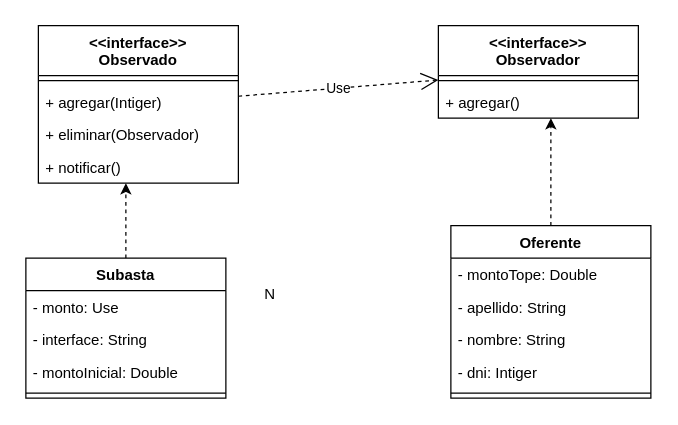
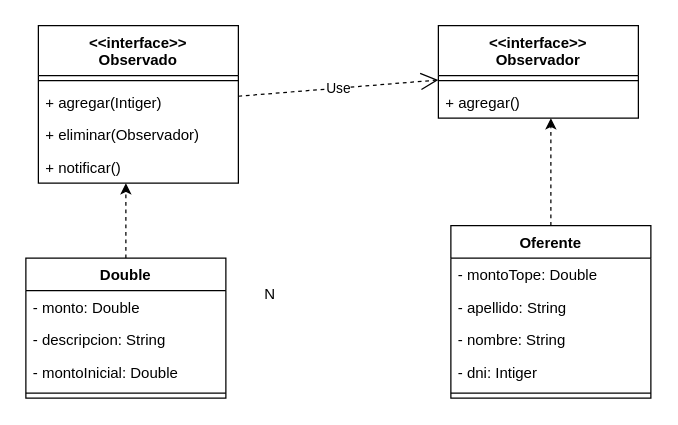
(125, 275) -> (125, 275)
(77, 308) -> (88, 308)
(103, 340) -> (109, 340)
